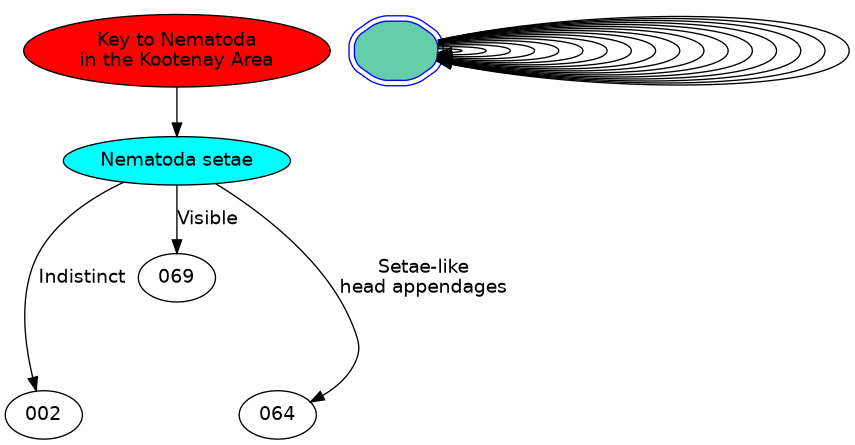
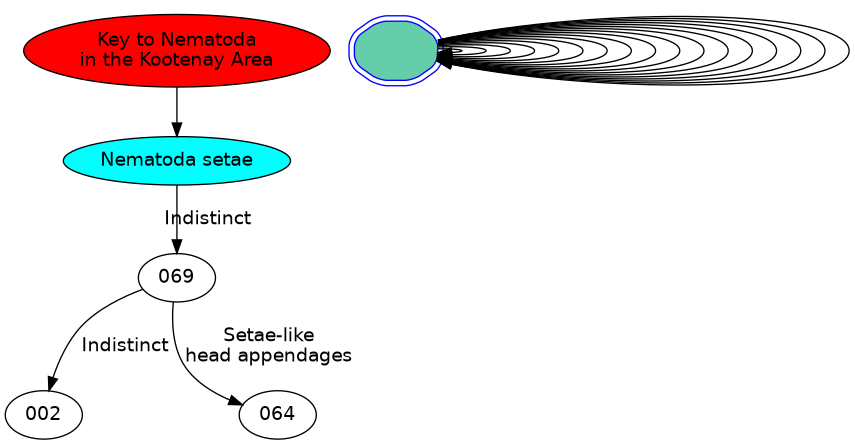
(208, 219) -> (208, 219)
(36, 260) -> (86, 322)
(324, 276) -> (182, 362)
